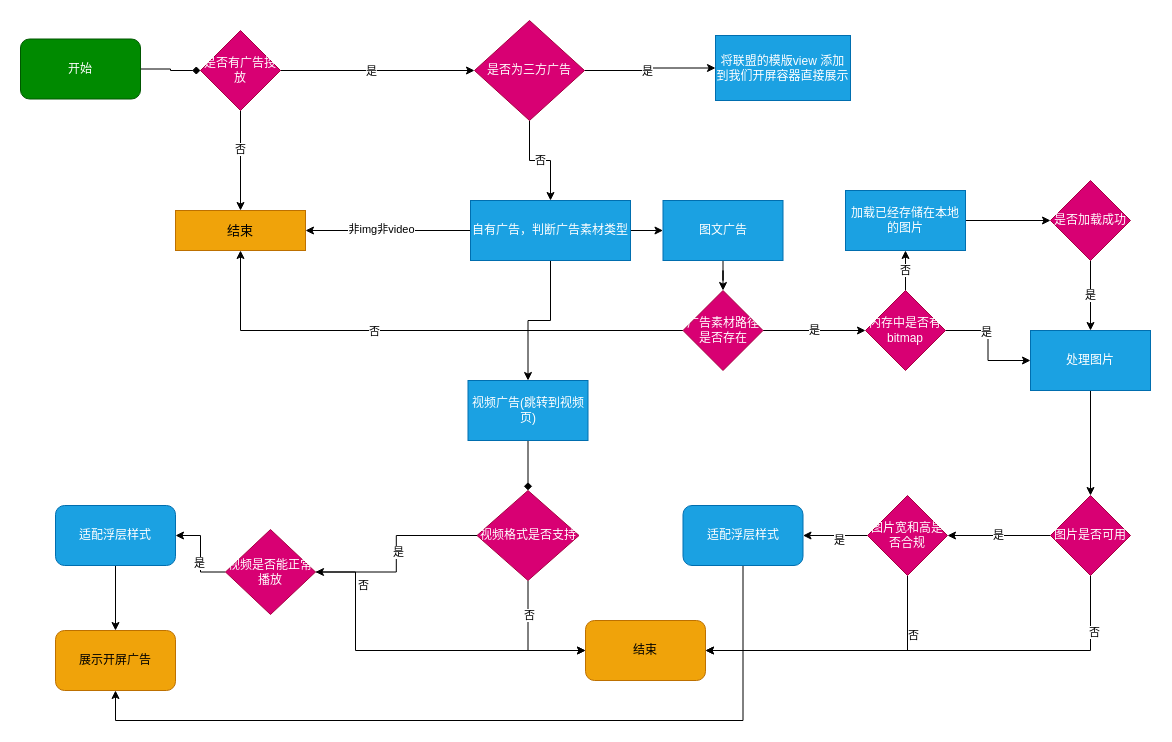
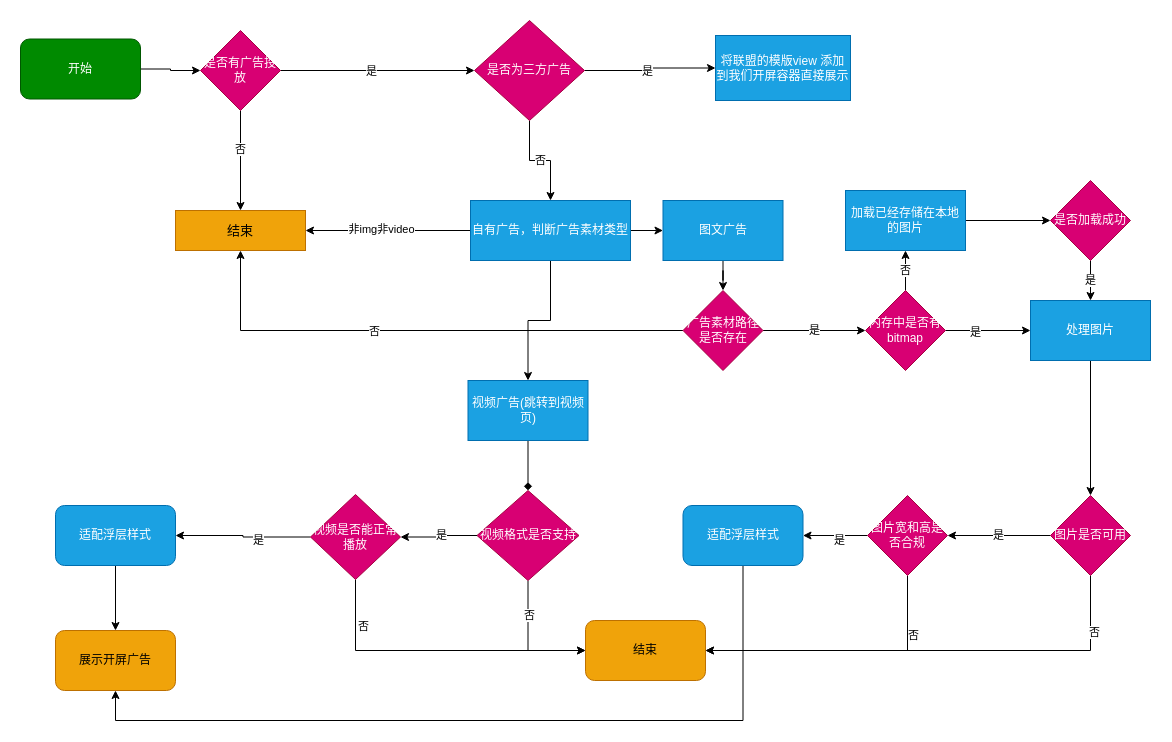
(192, 71) -> (192, 71)
(1091, 361) -> (1091, 331)
(271, 572) -> (356, 537)
